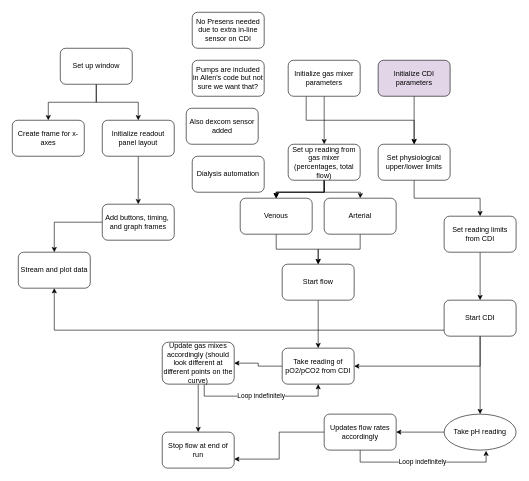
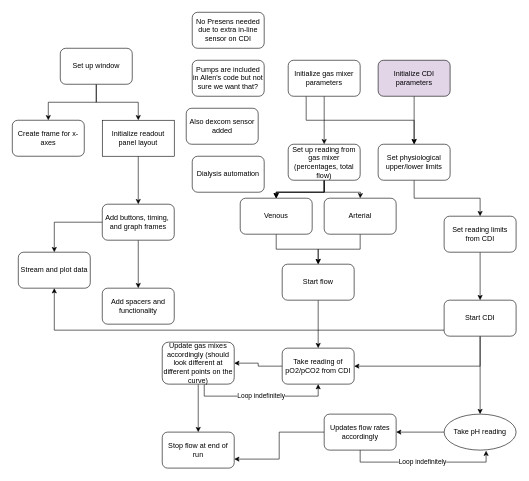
(138, 138) -> (138, 138)
none -> (138, 282)
none -> (138, 306)
